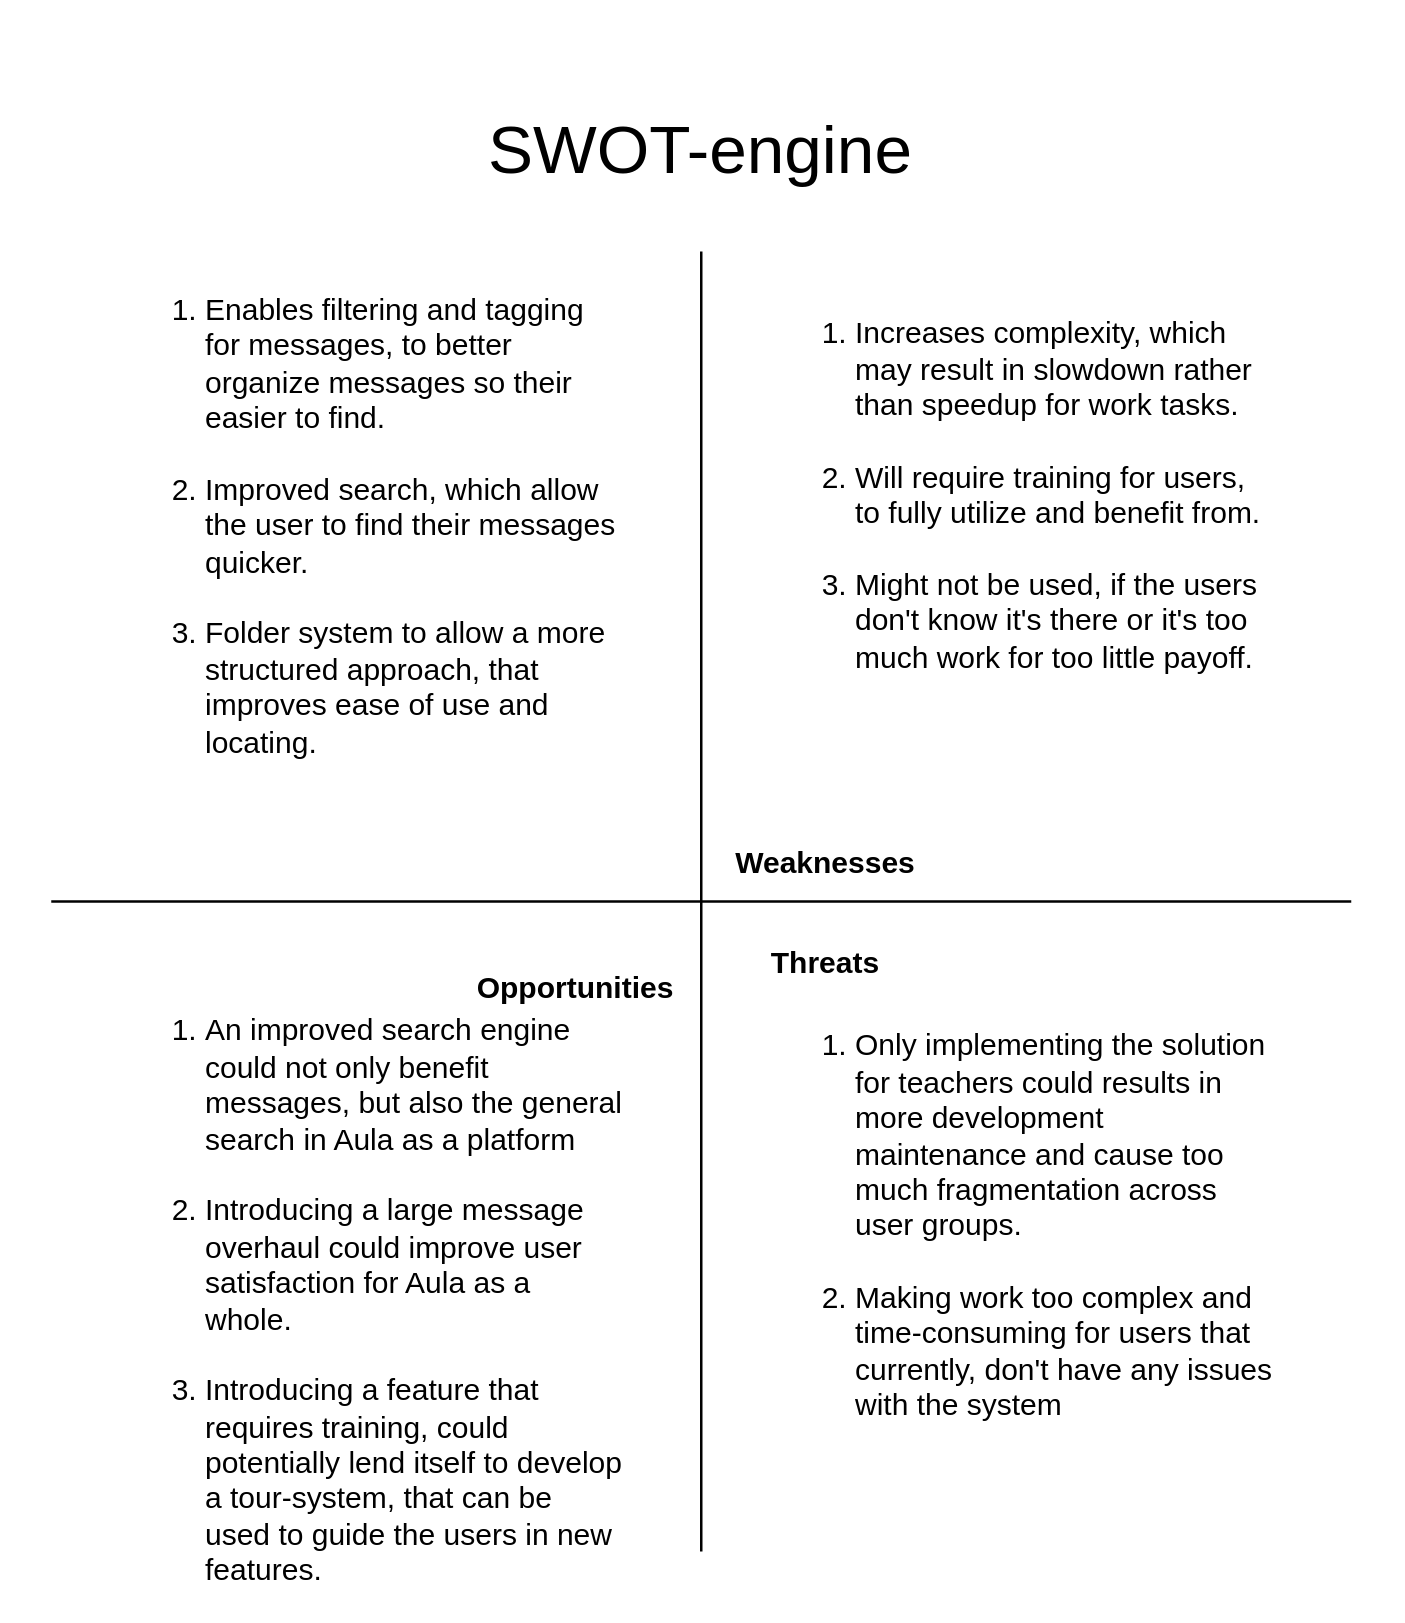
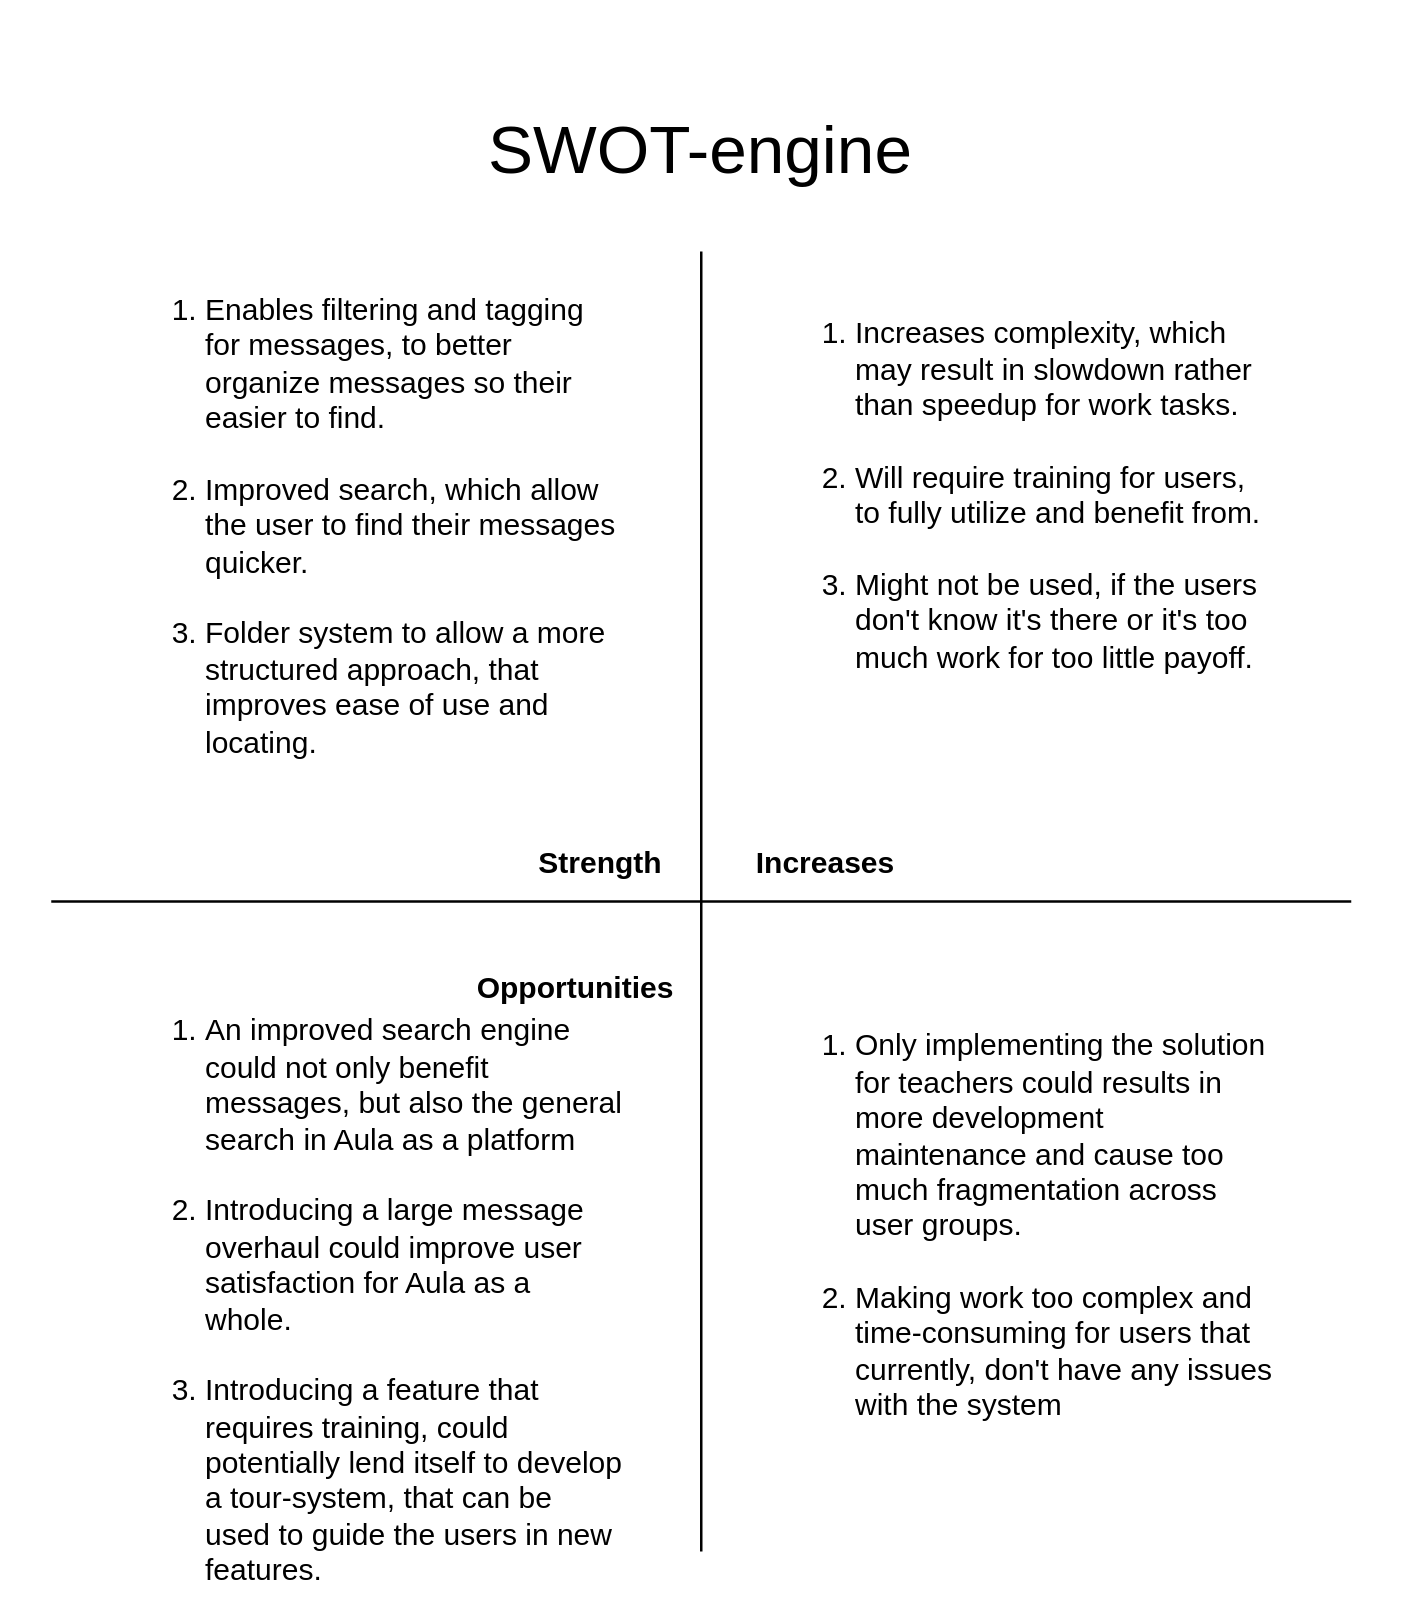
none -> (601, 864)
(826, 864) -> (826, 864)
(826, 964) -> none
